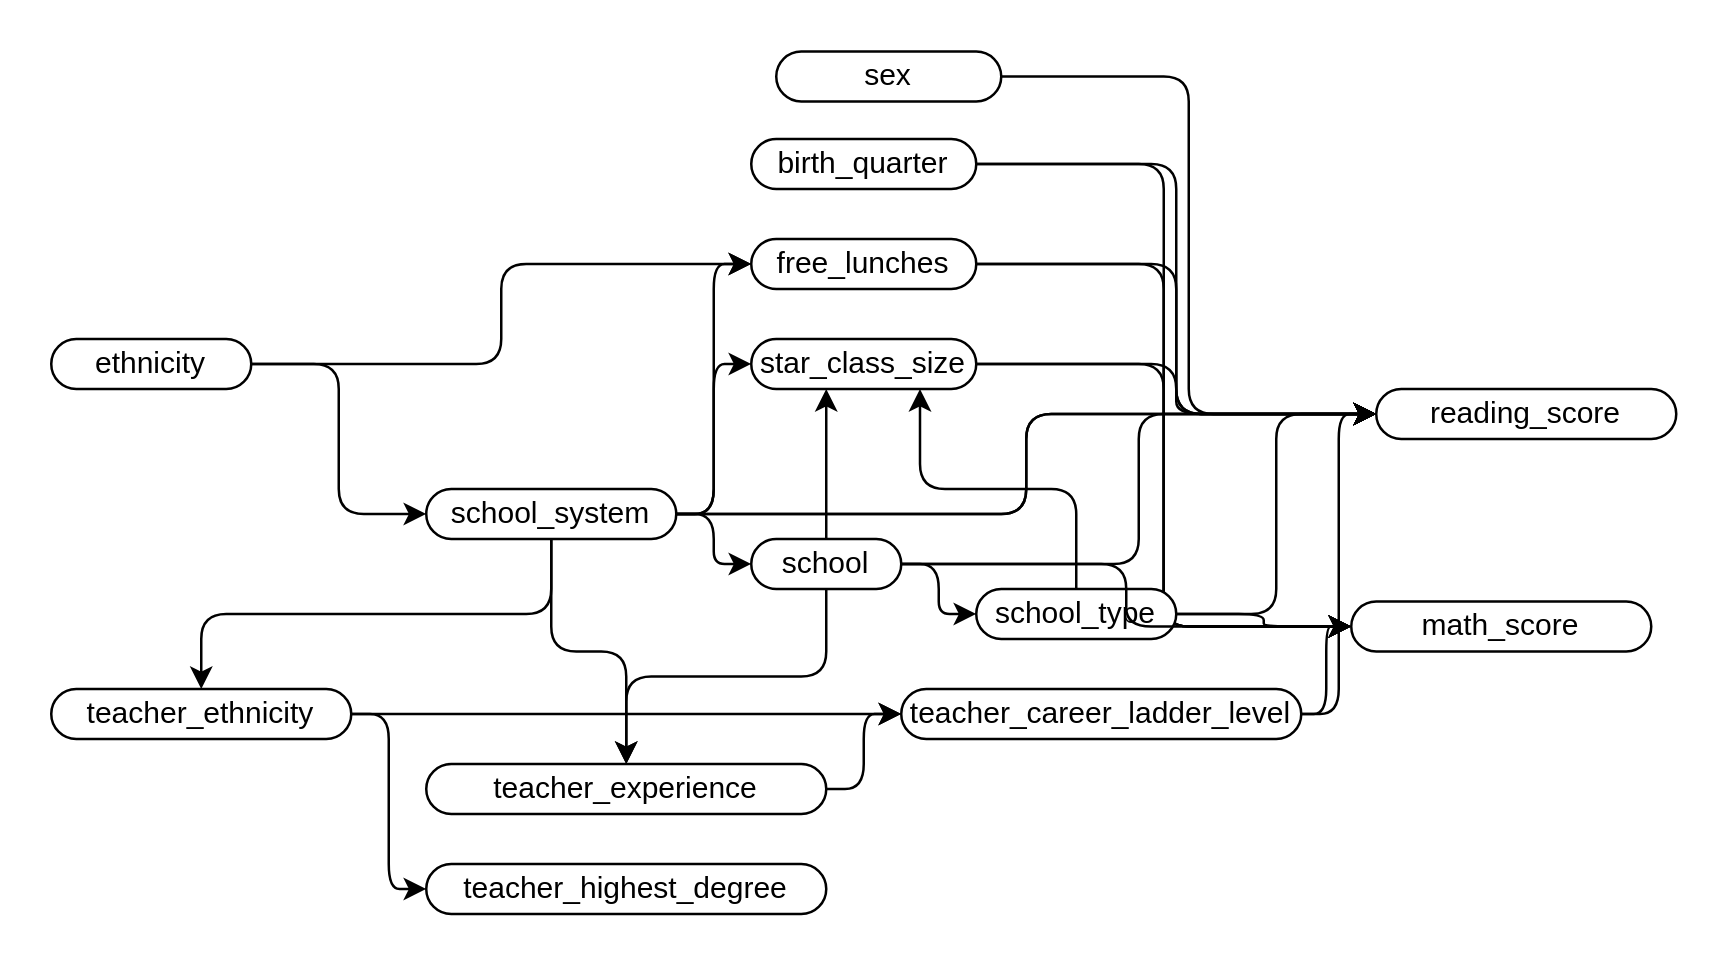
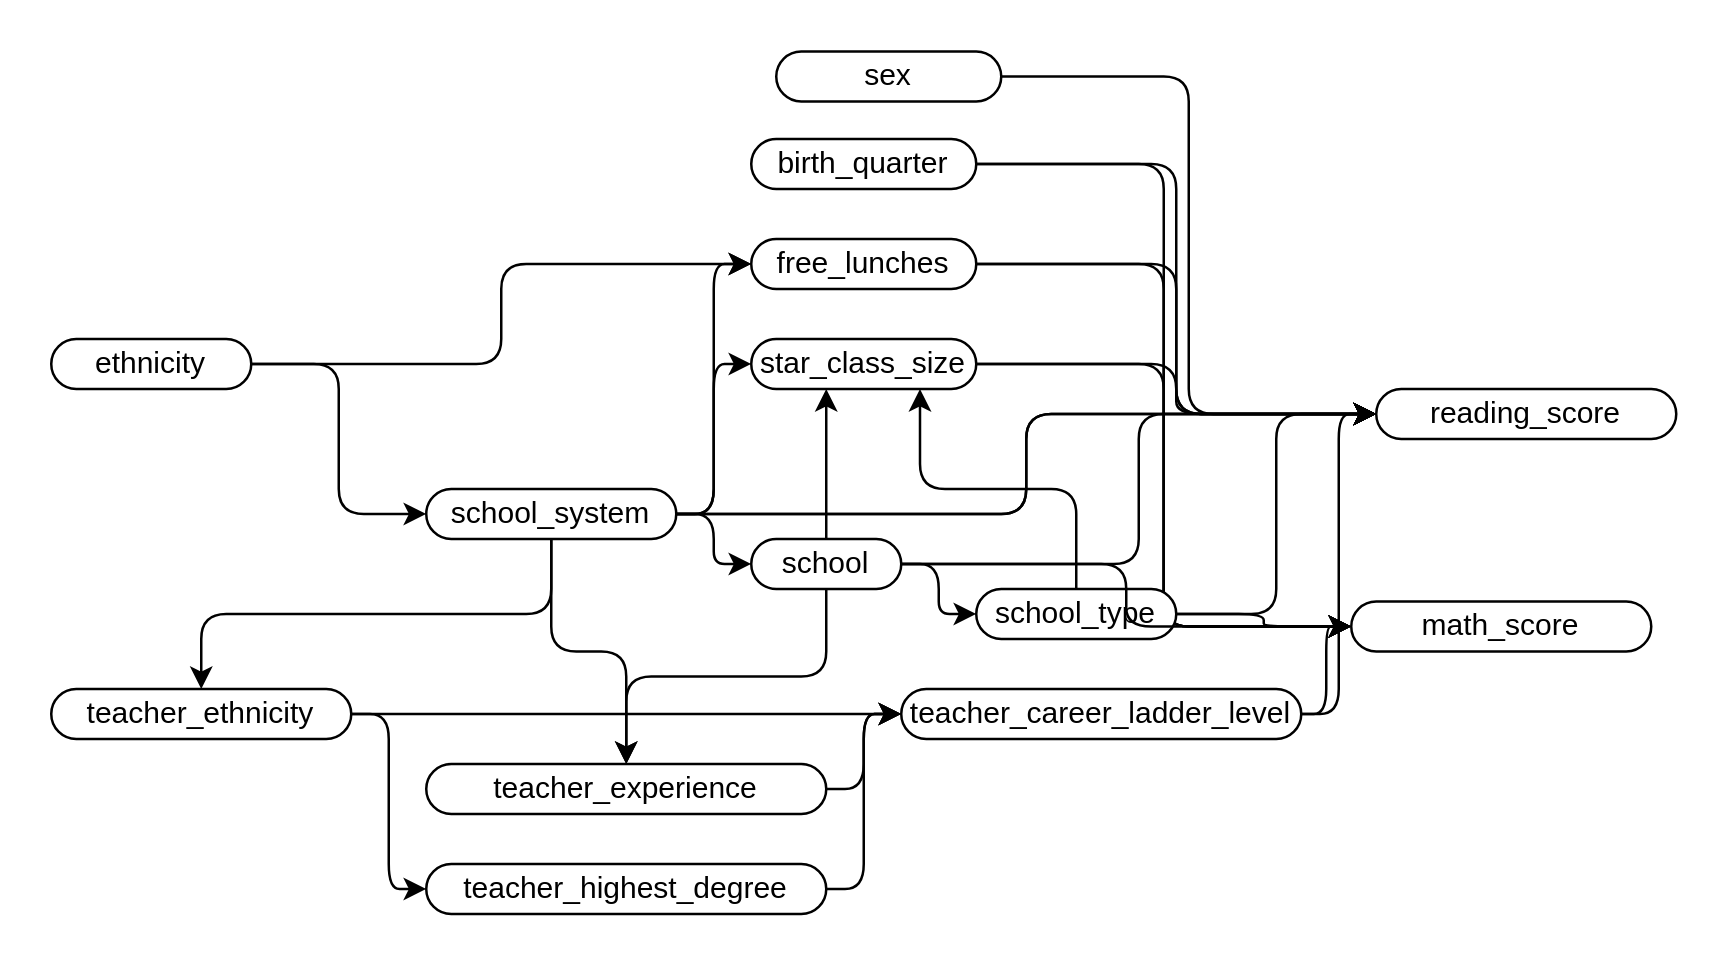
none -> (864, 846)
